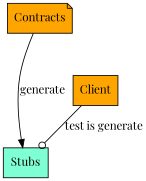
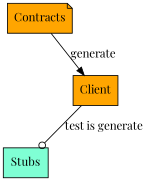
(19, 85) -> (65, 51)
